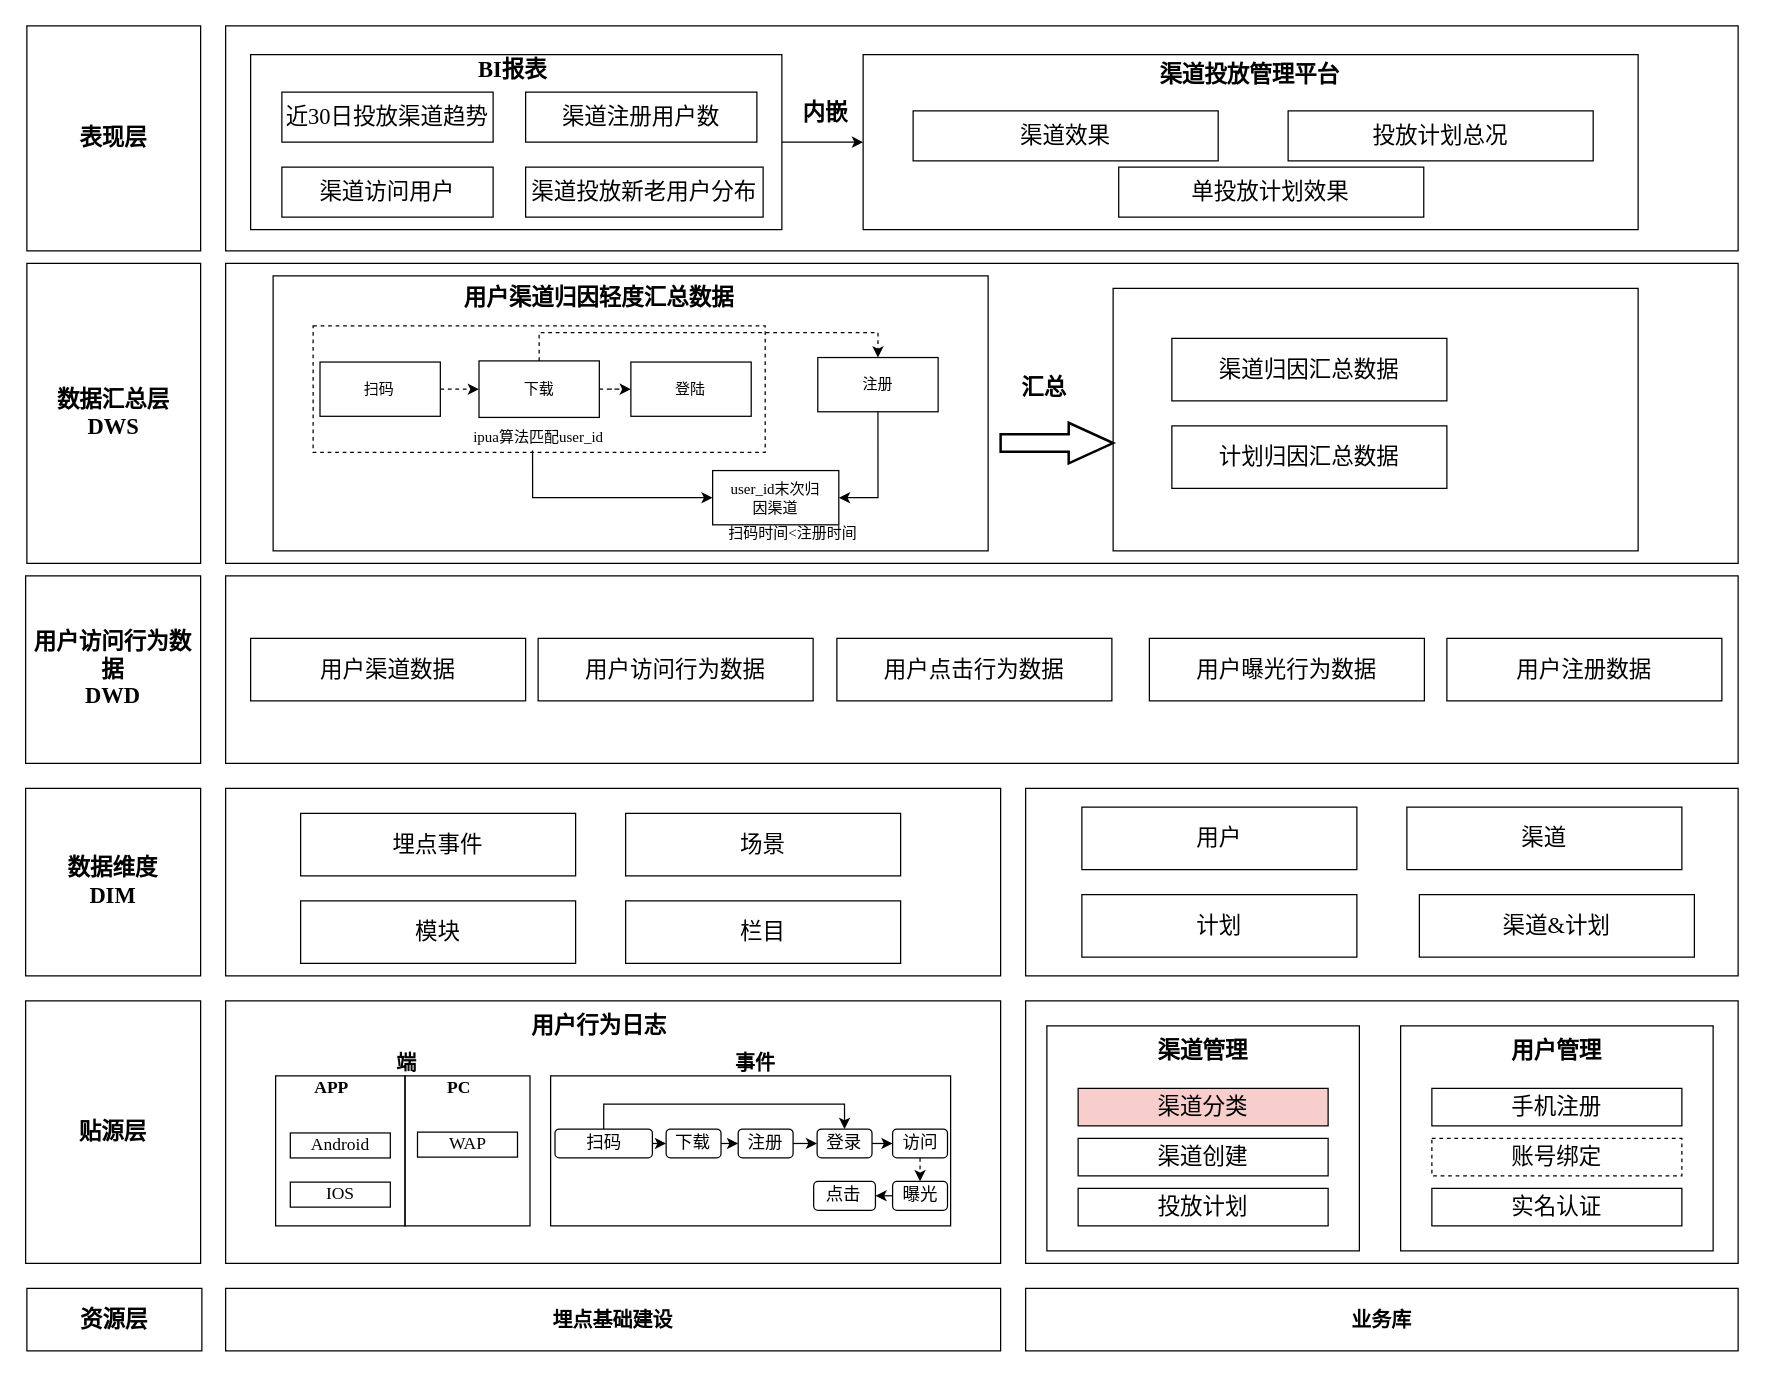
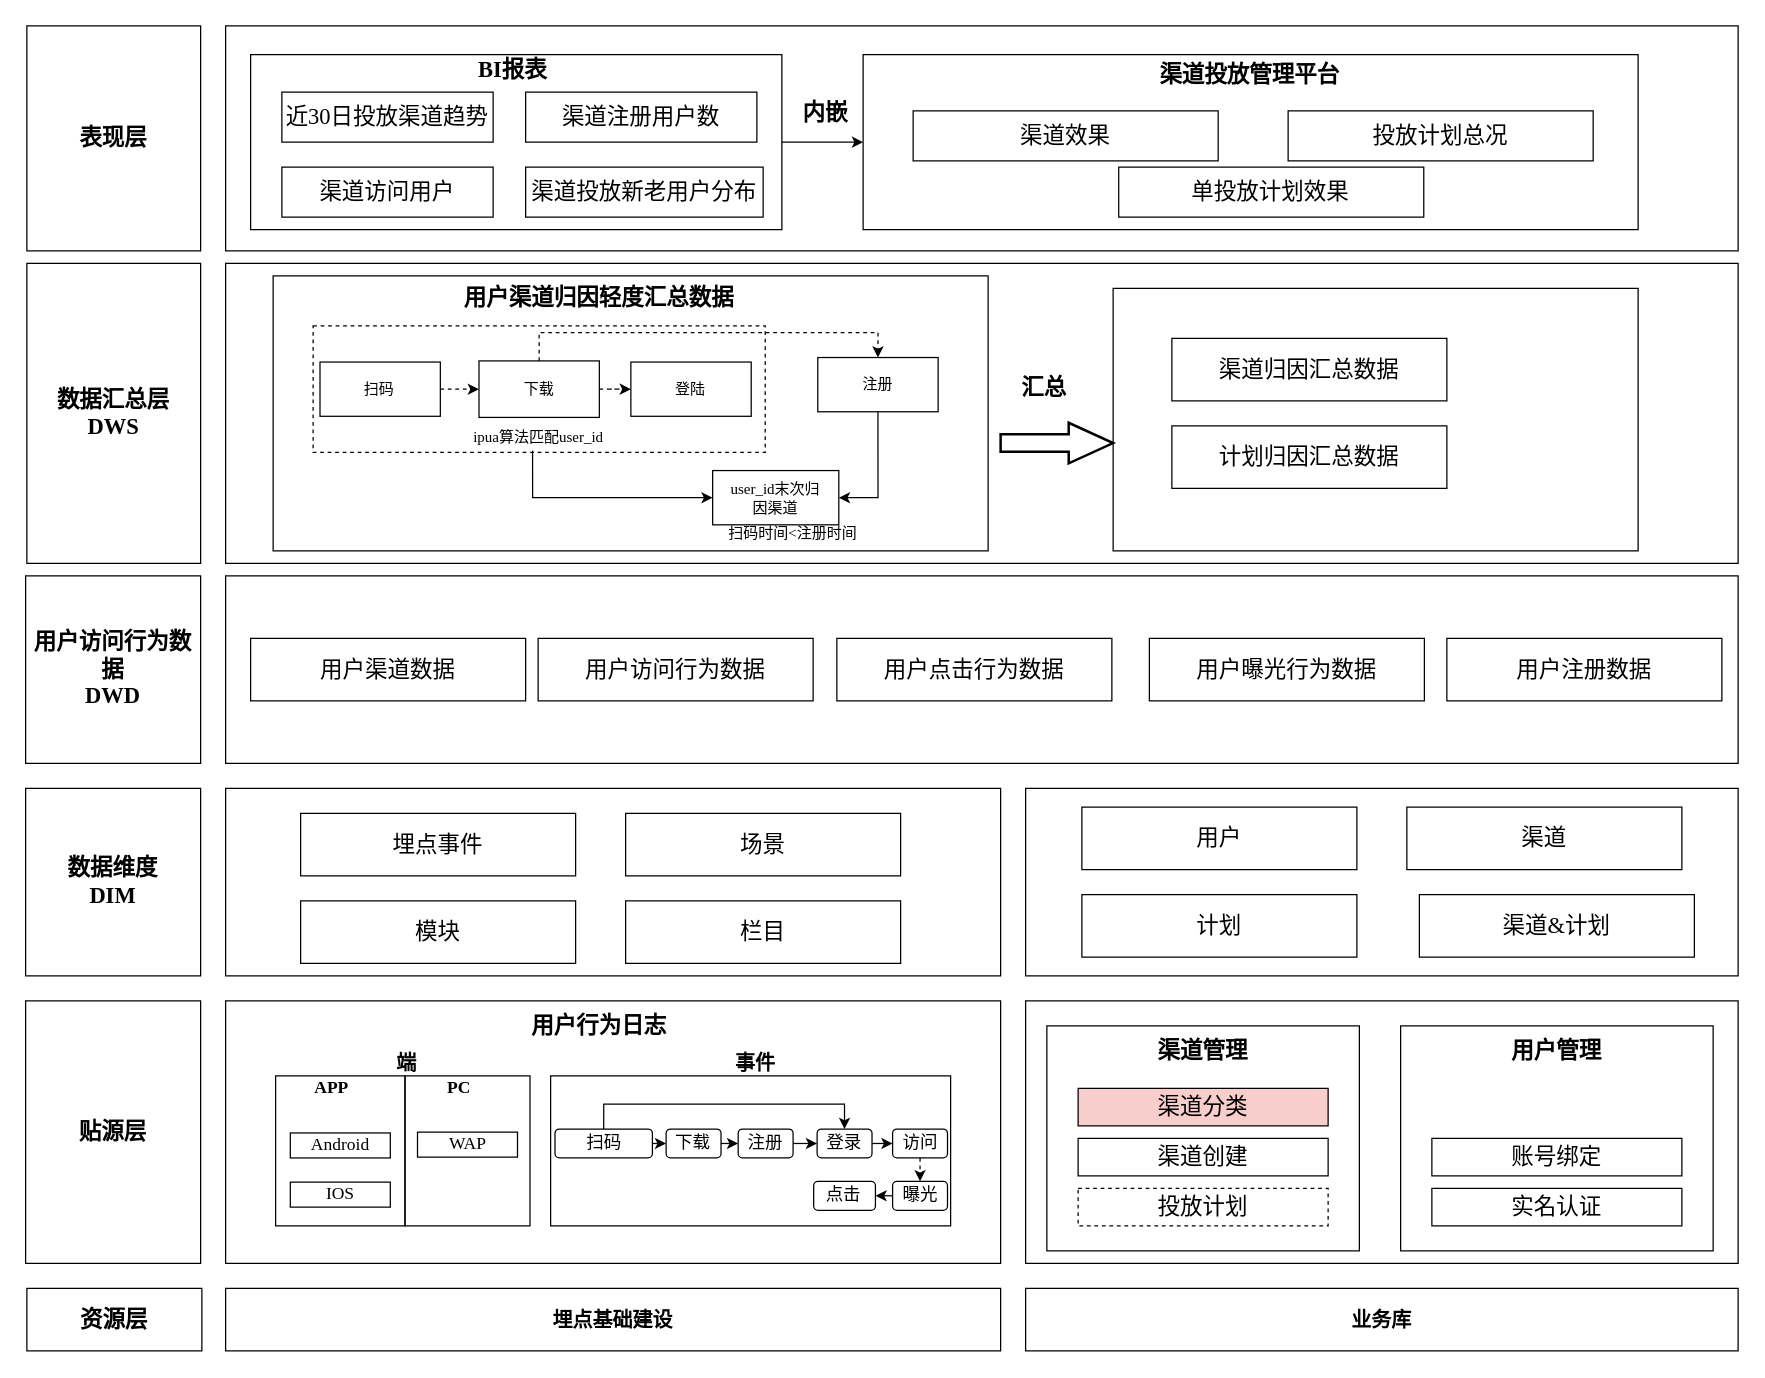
(1557, 1107) -> none
(1557, 1157) -> (1557, 1157)
(1203, 1207) -> (1203, 1207)
